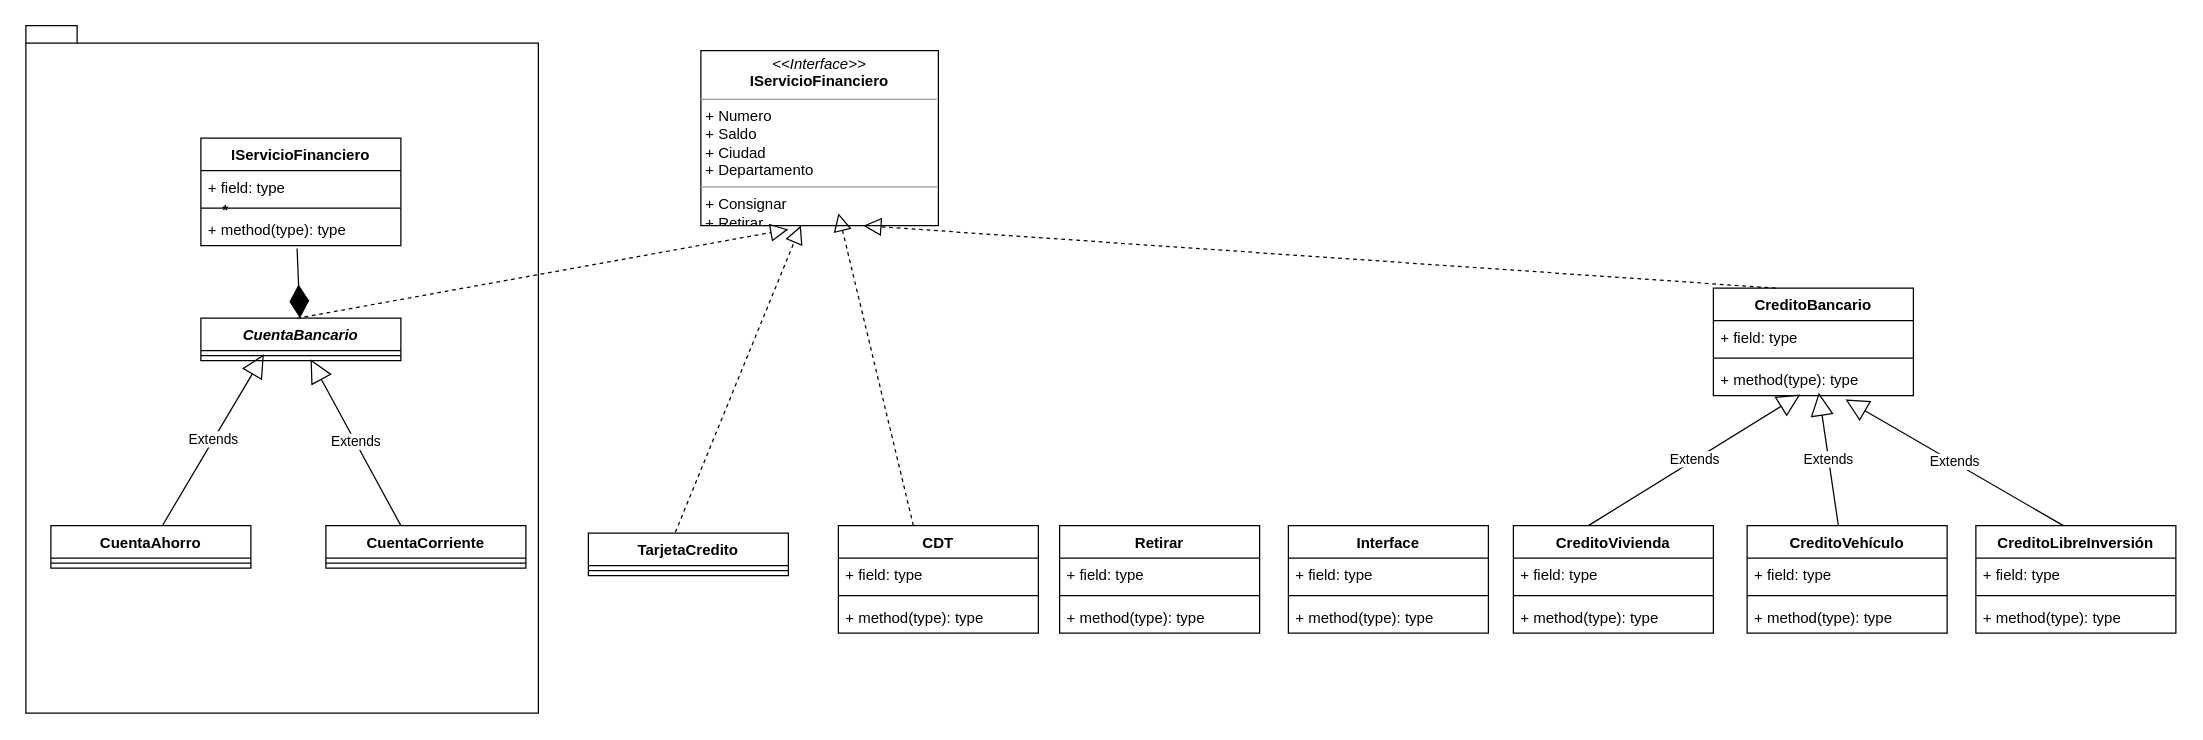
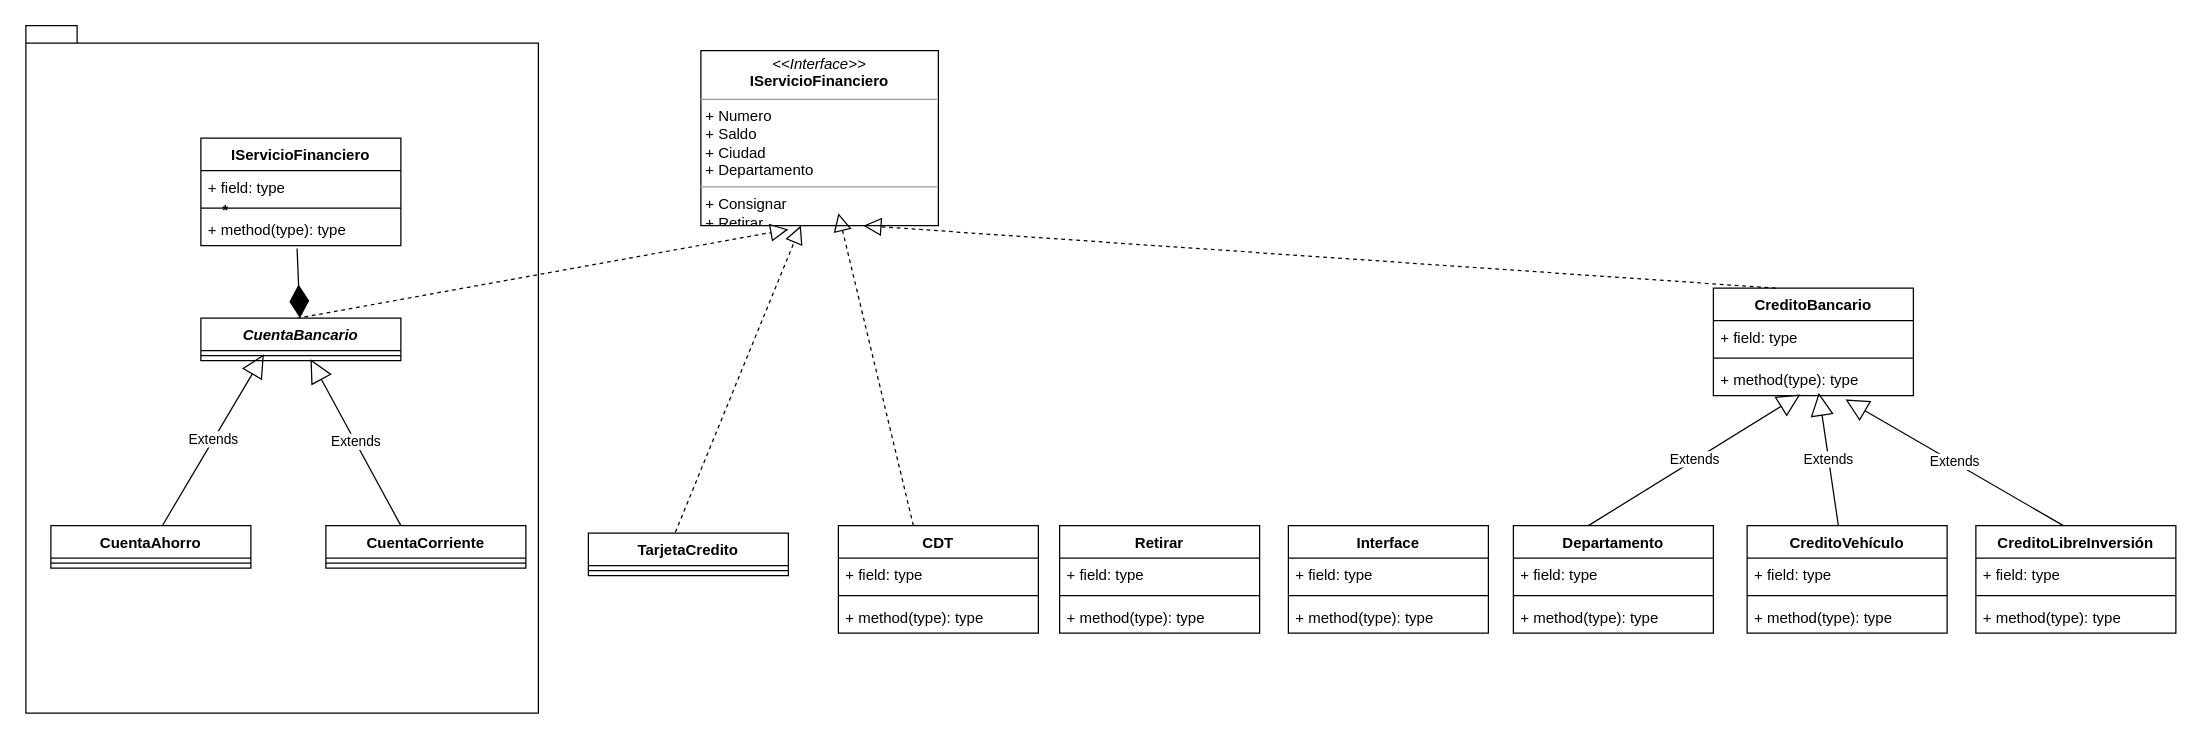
(1613, 543) -> (1613, 543)
